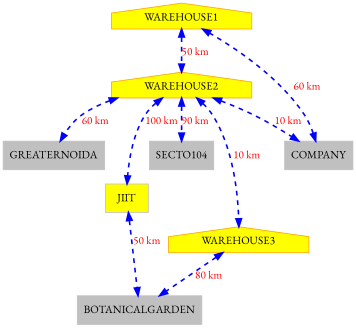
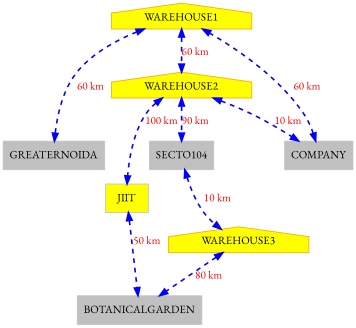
(195, 52) -> (195, 52)
(84, 113) -> (79, 70)
(230, 158) -> (198, 203)
